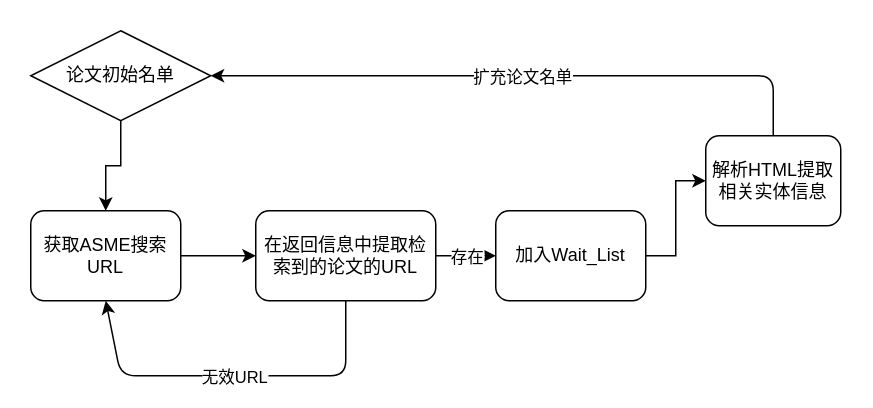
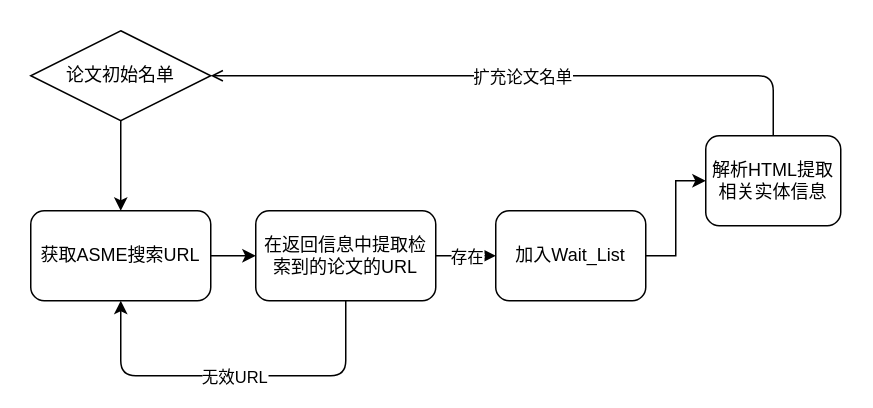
(222, 76) -> (219, 76)
(106, 256) -> (121, 256)
